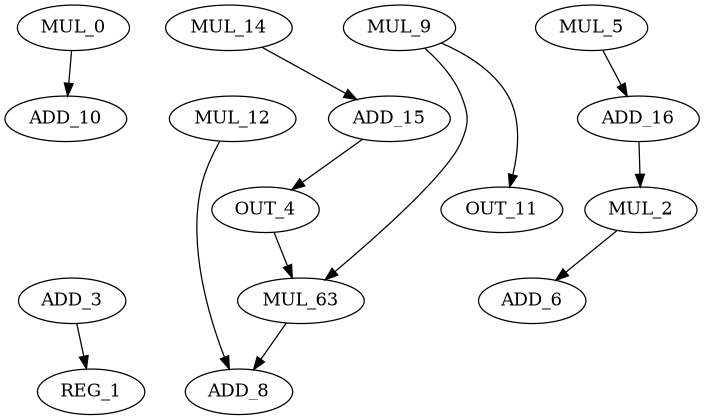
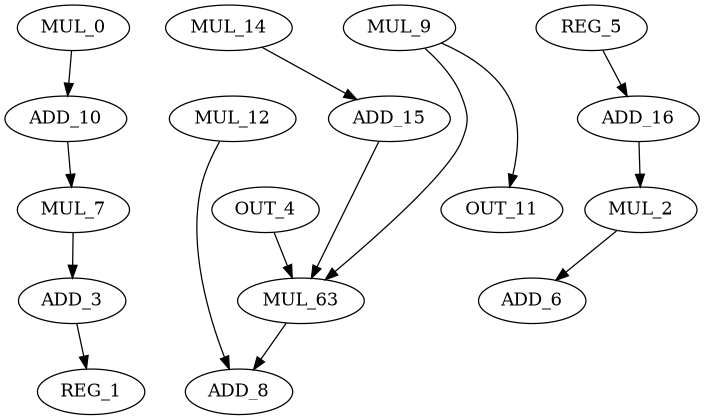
(592, 28) -> (592, 28)
(333, 161) -> (348, 204)
none -> (73, 210)
